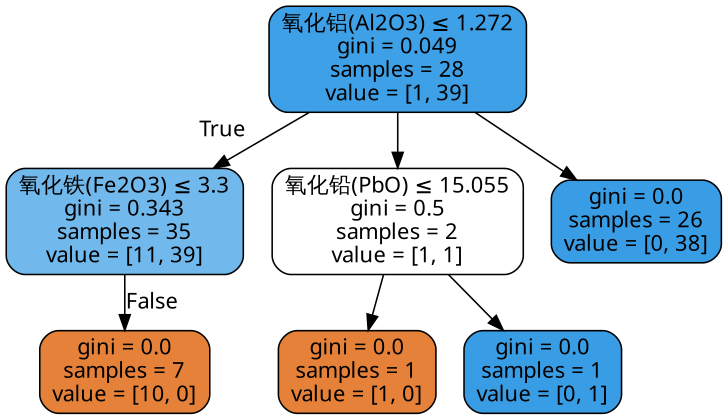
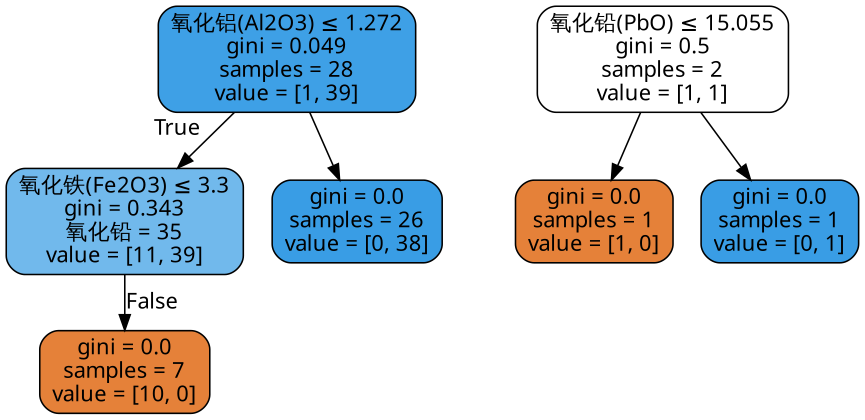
(398, 132) -> none
(125, 232) -> (125, 232)
